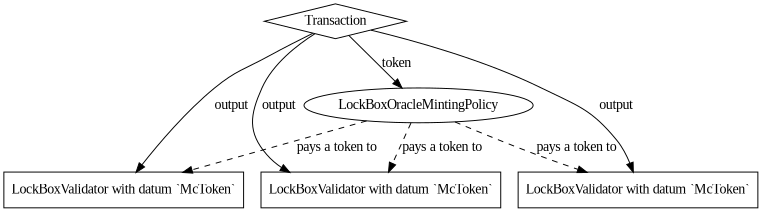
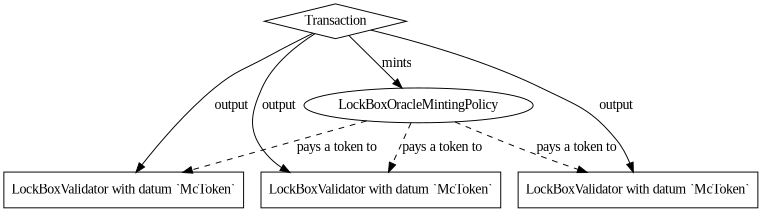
(397, 63) -> (397, 63)
